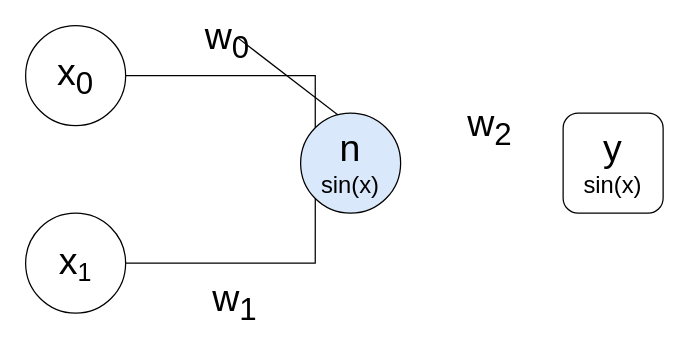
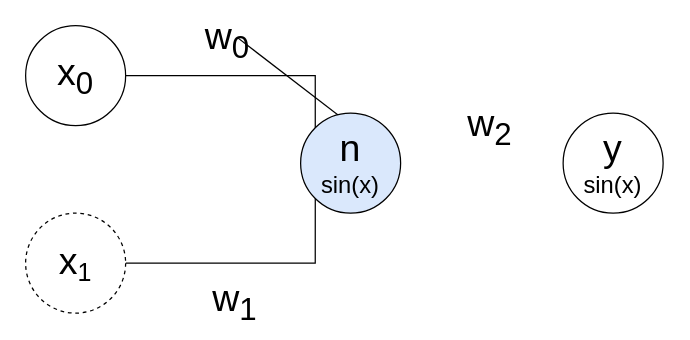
(613, 163) -> (613, 163)
(76, 263) -> (76, 263)
